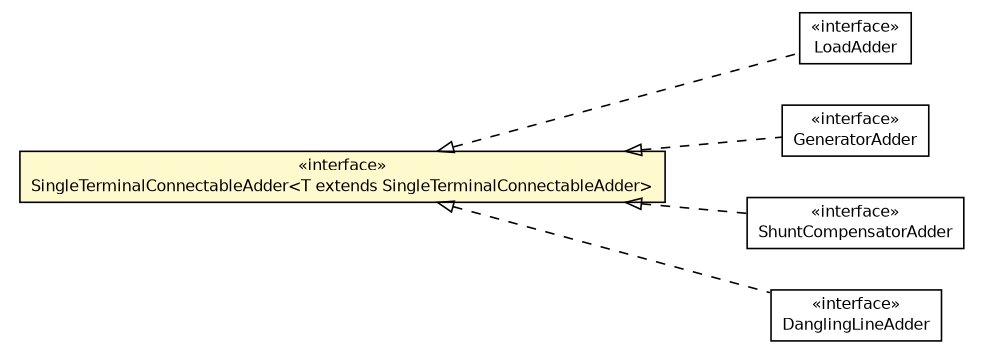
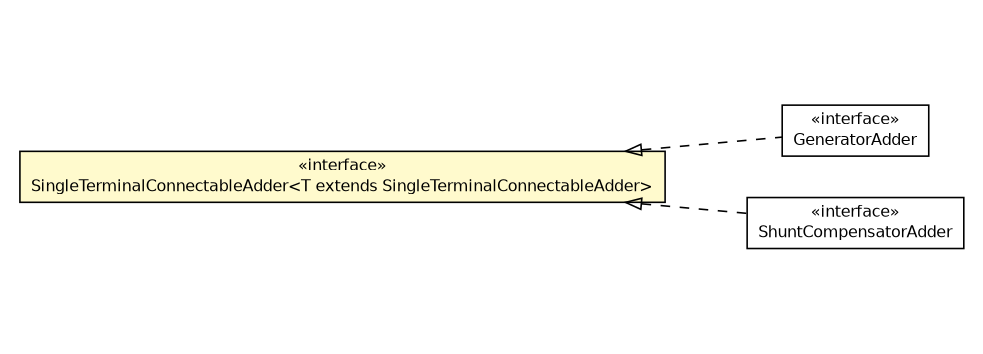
(855, 38) -> none
(855, 315) -> none
